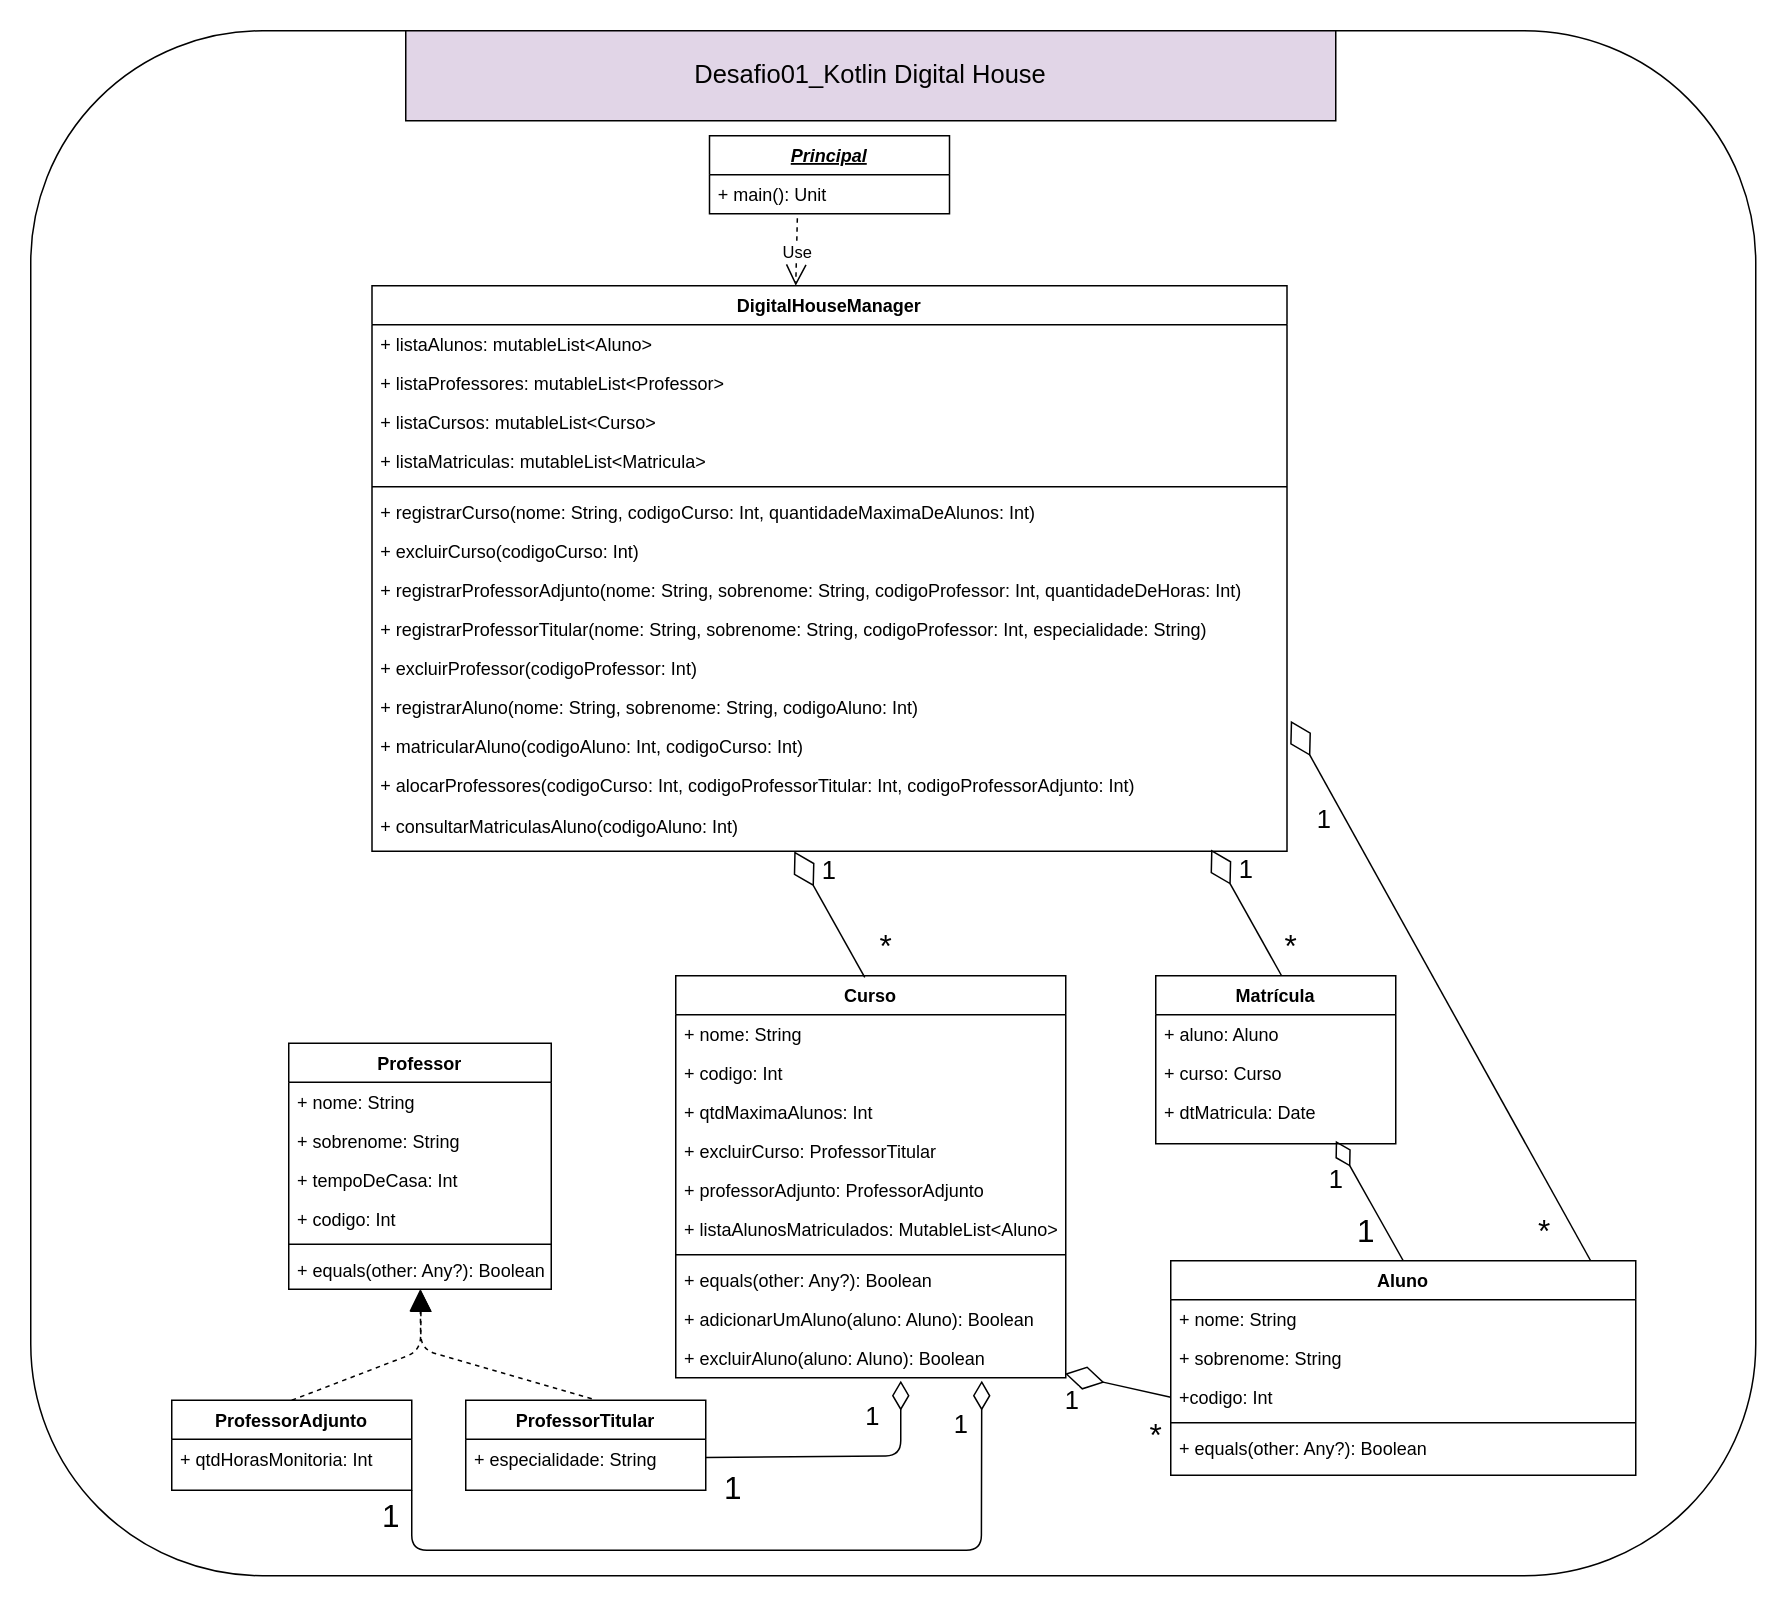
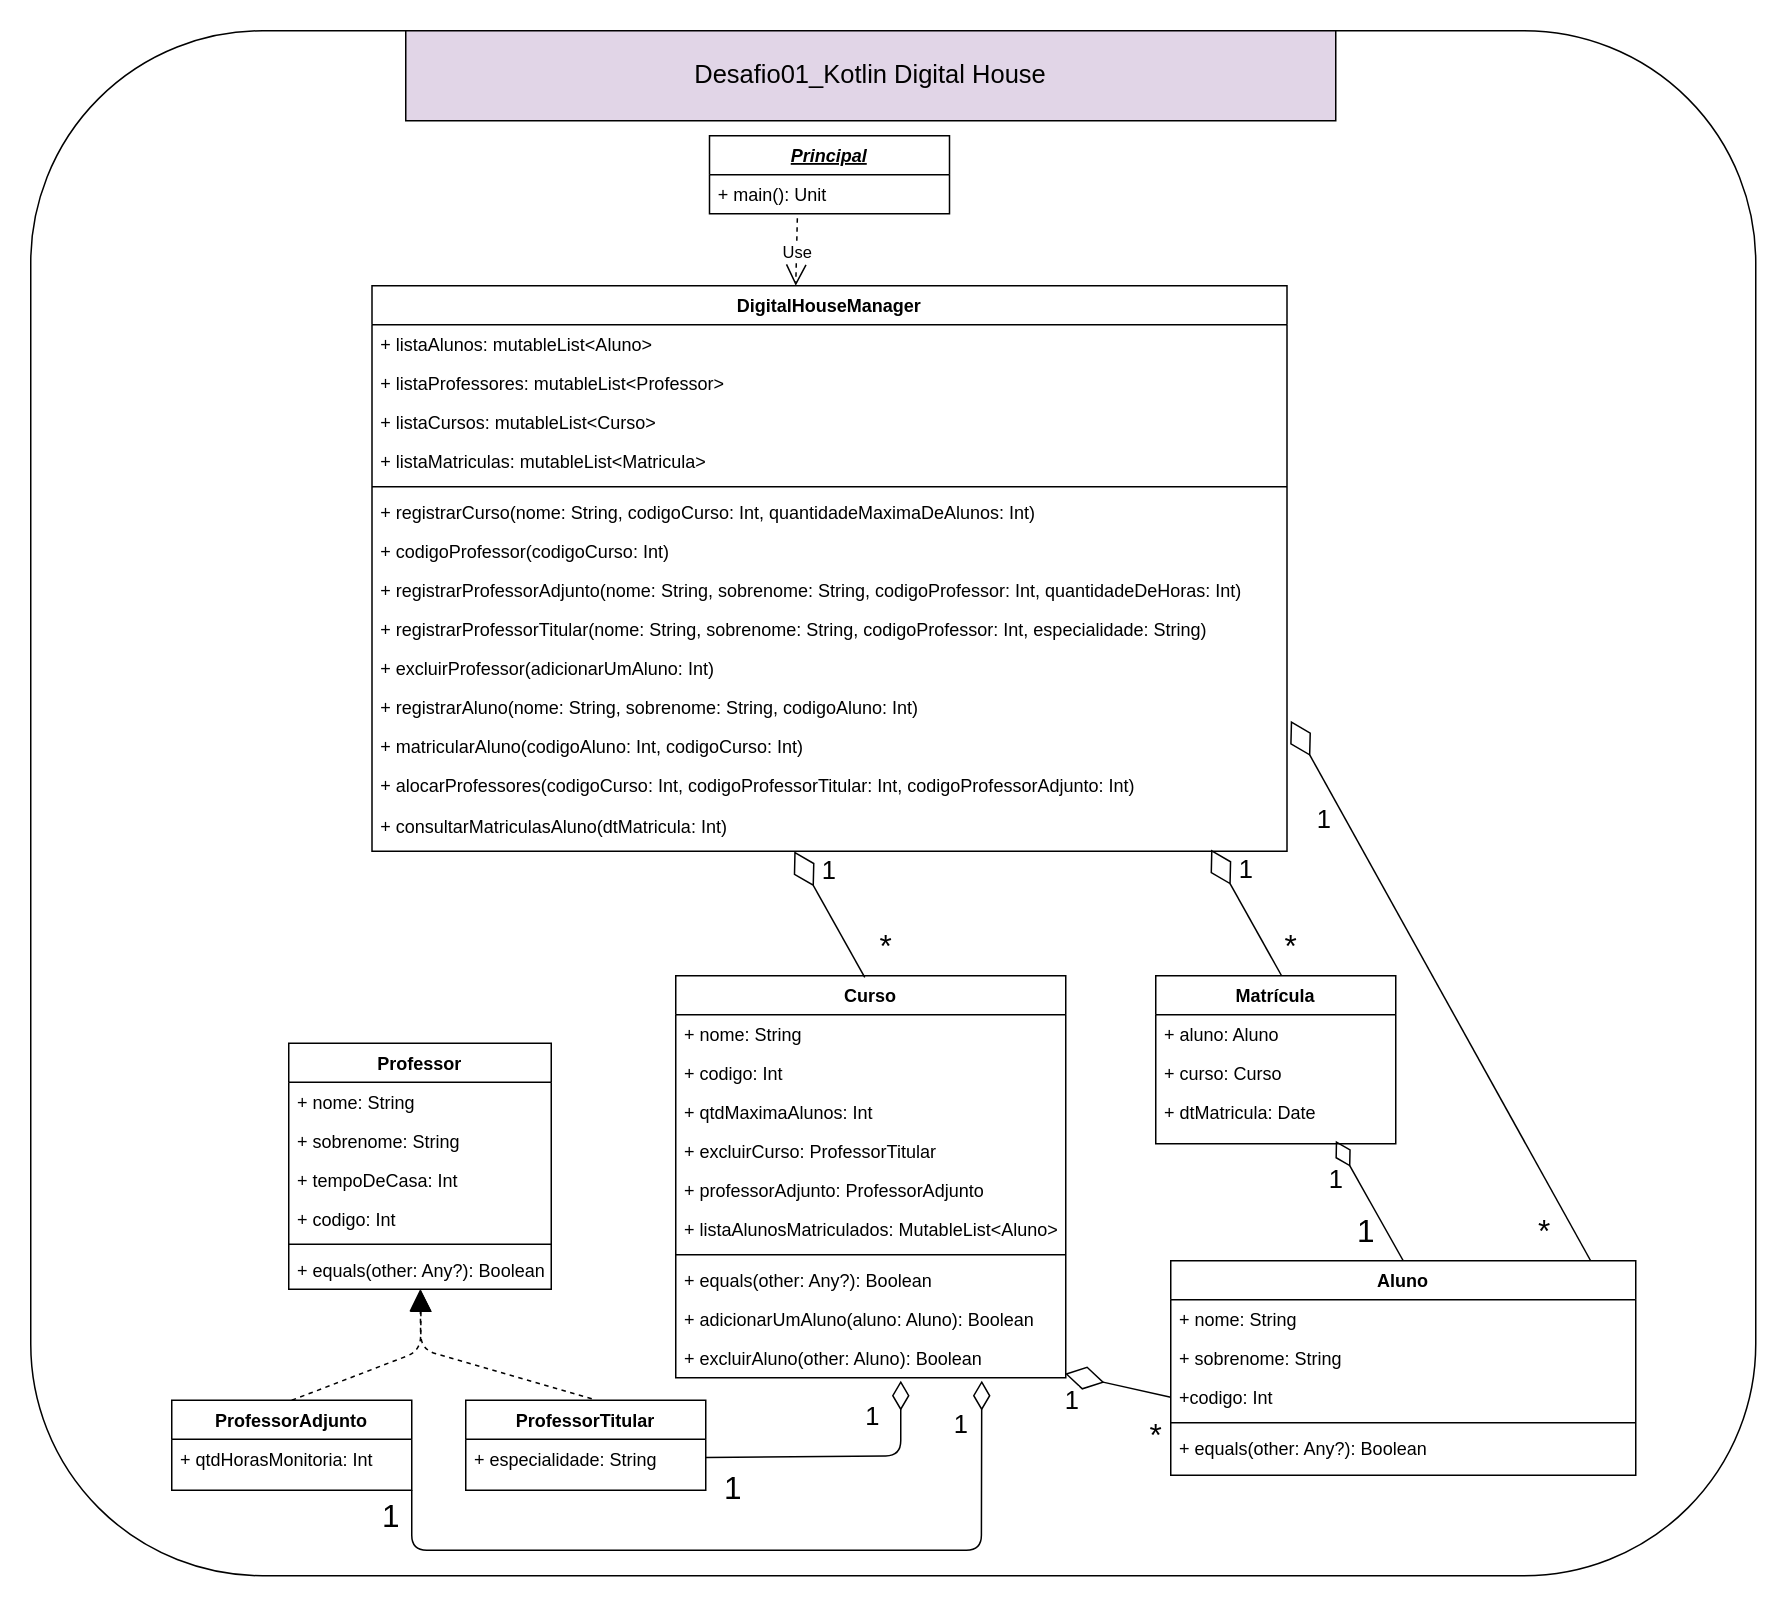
(530, 552) -> (547, 552)
(570, 669) -> (571, 669)
(583, 827) -> (583, 827)
(847, 1359) -> (849, 1359)
